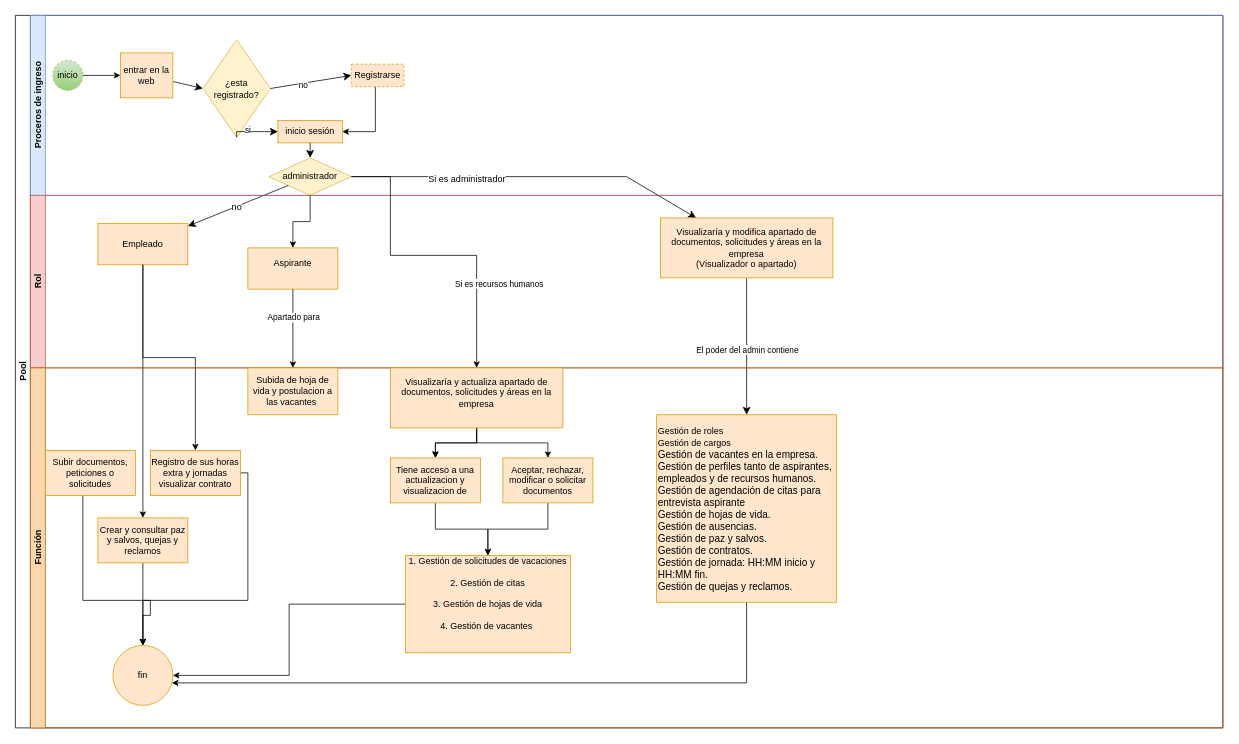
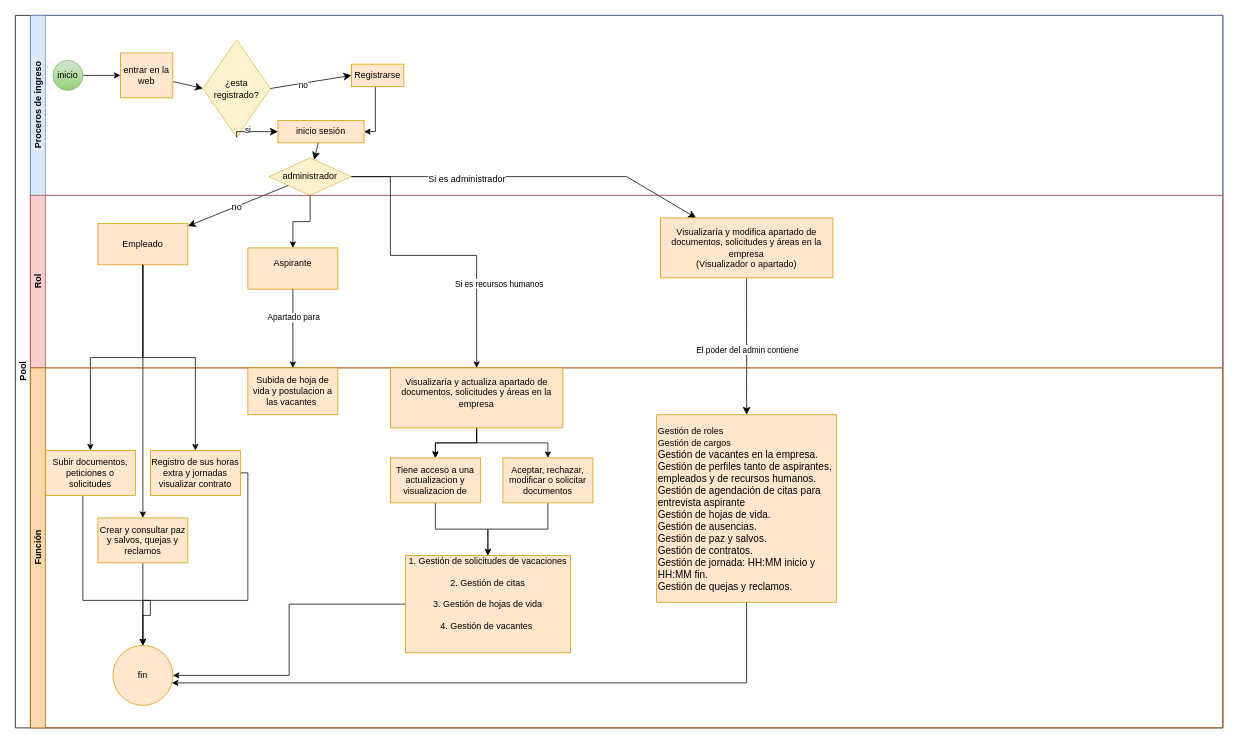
(68, 75) -> (68, 75)
(378, 75) -> (378, 75)
(310, 132) -> (321, 132)
none -> (90, 377)
